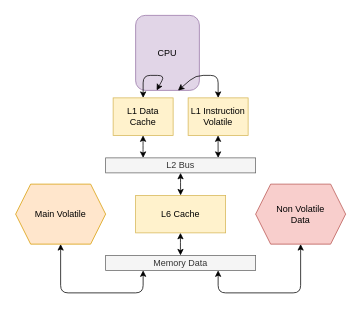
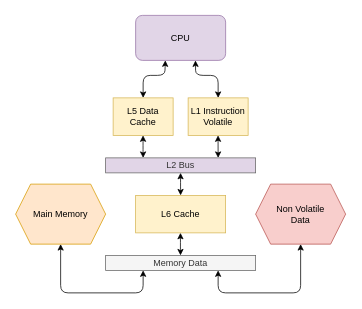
(167, 53) -> (180, 38)
(143, 117) -> (143, 117)
(180, 165) -> (180, 165)
(60, 214) -> (60, 214)
